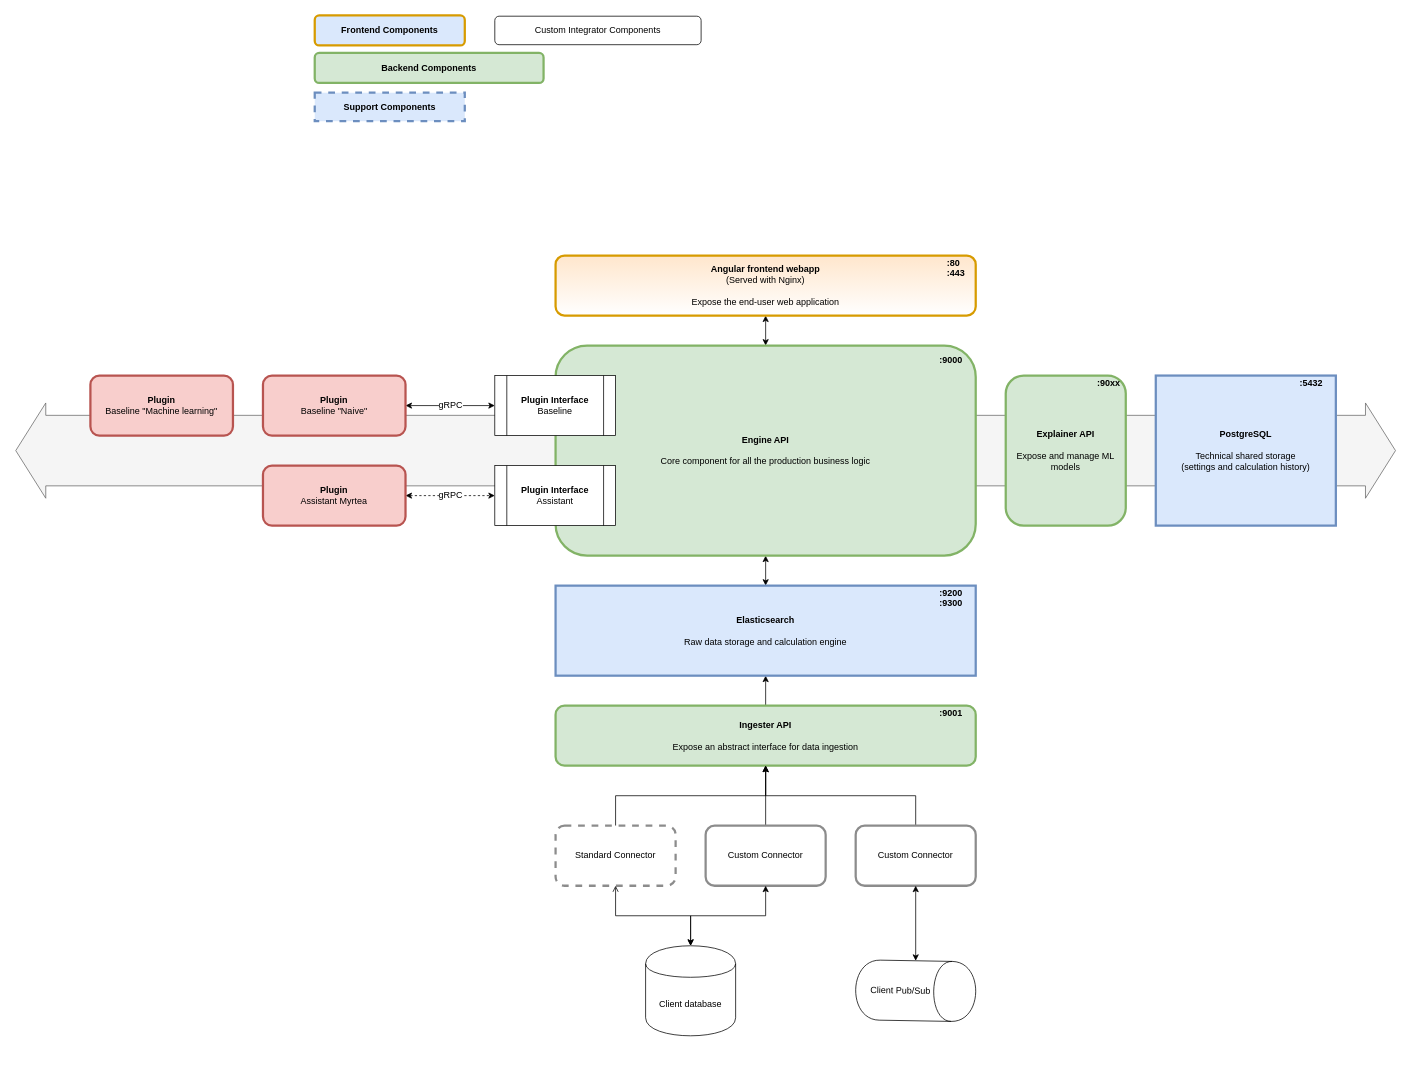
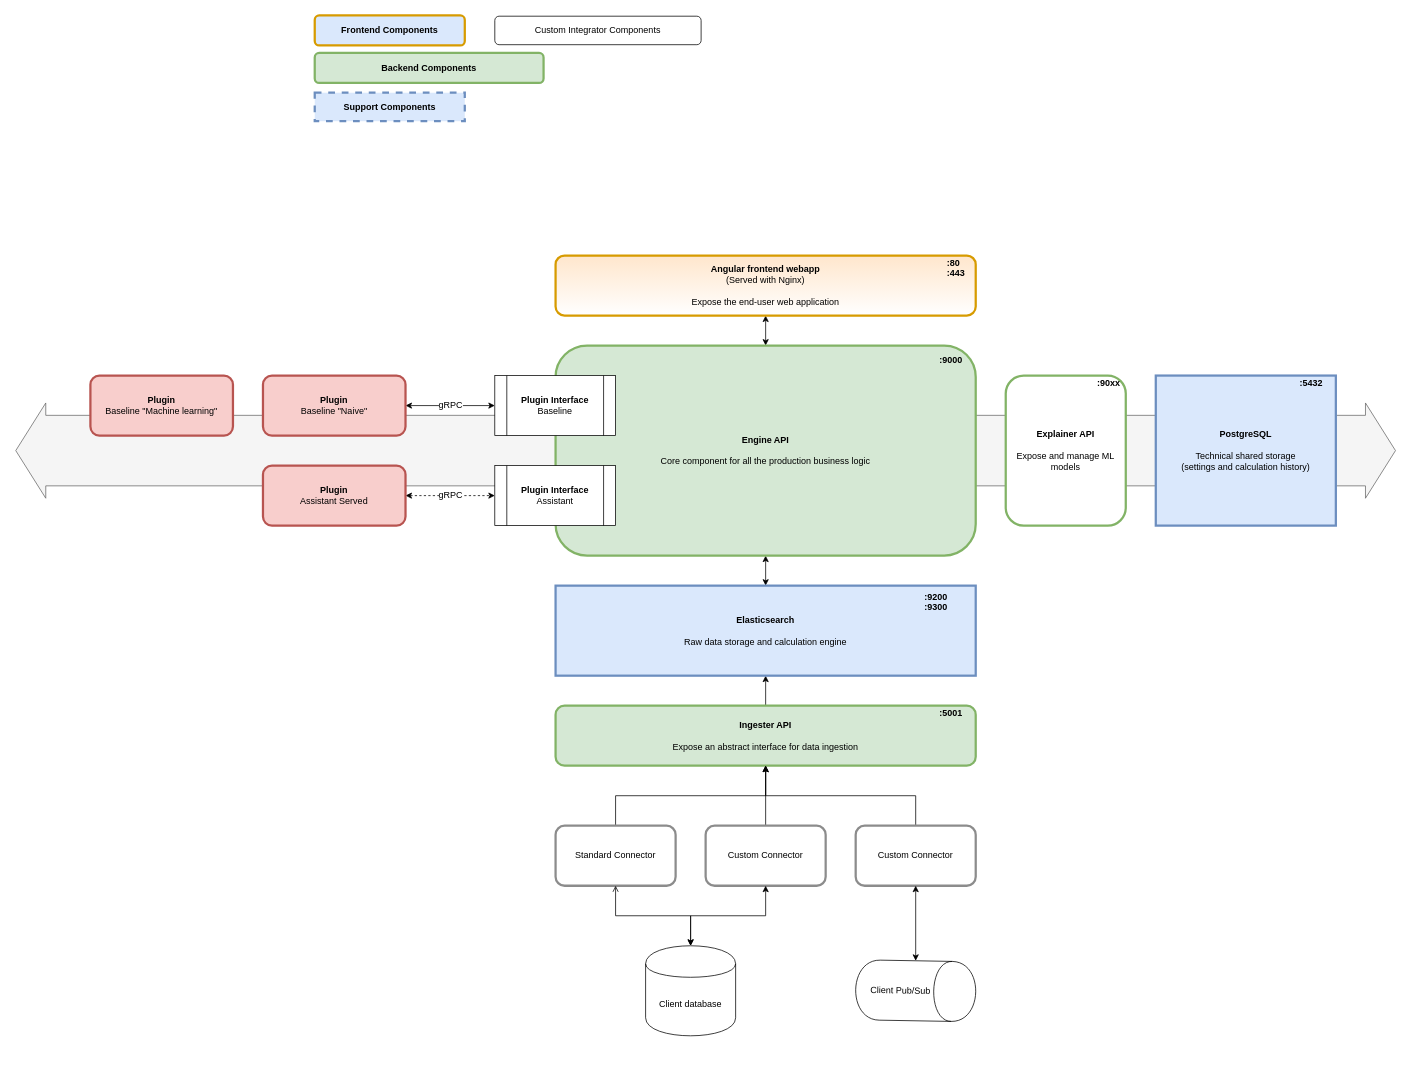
(1065, 450) -> (1065, 450)
(334, 495) -> (334, 495)
(957, 597) -> (942, 600)
(951, 713) -> (951, 713)
(615, 855) -> (615, 855)
